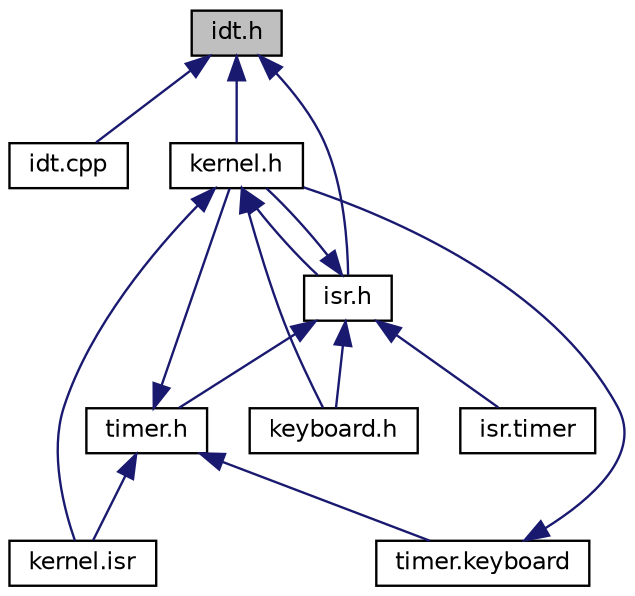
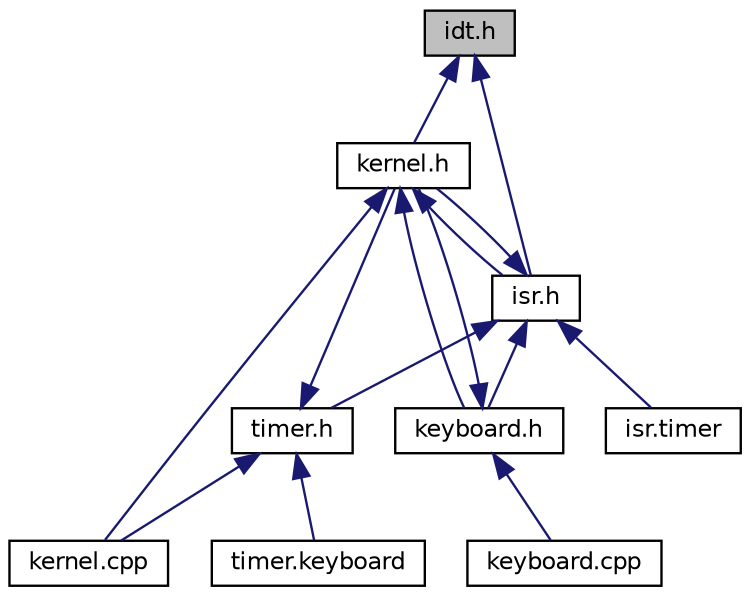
(69, 166) -> none
(543, 317) -> (453, 285)
(83, 563) -> (89, 563)
none -> (564, 563)
